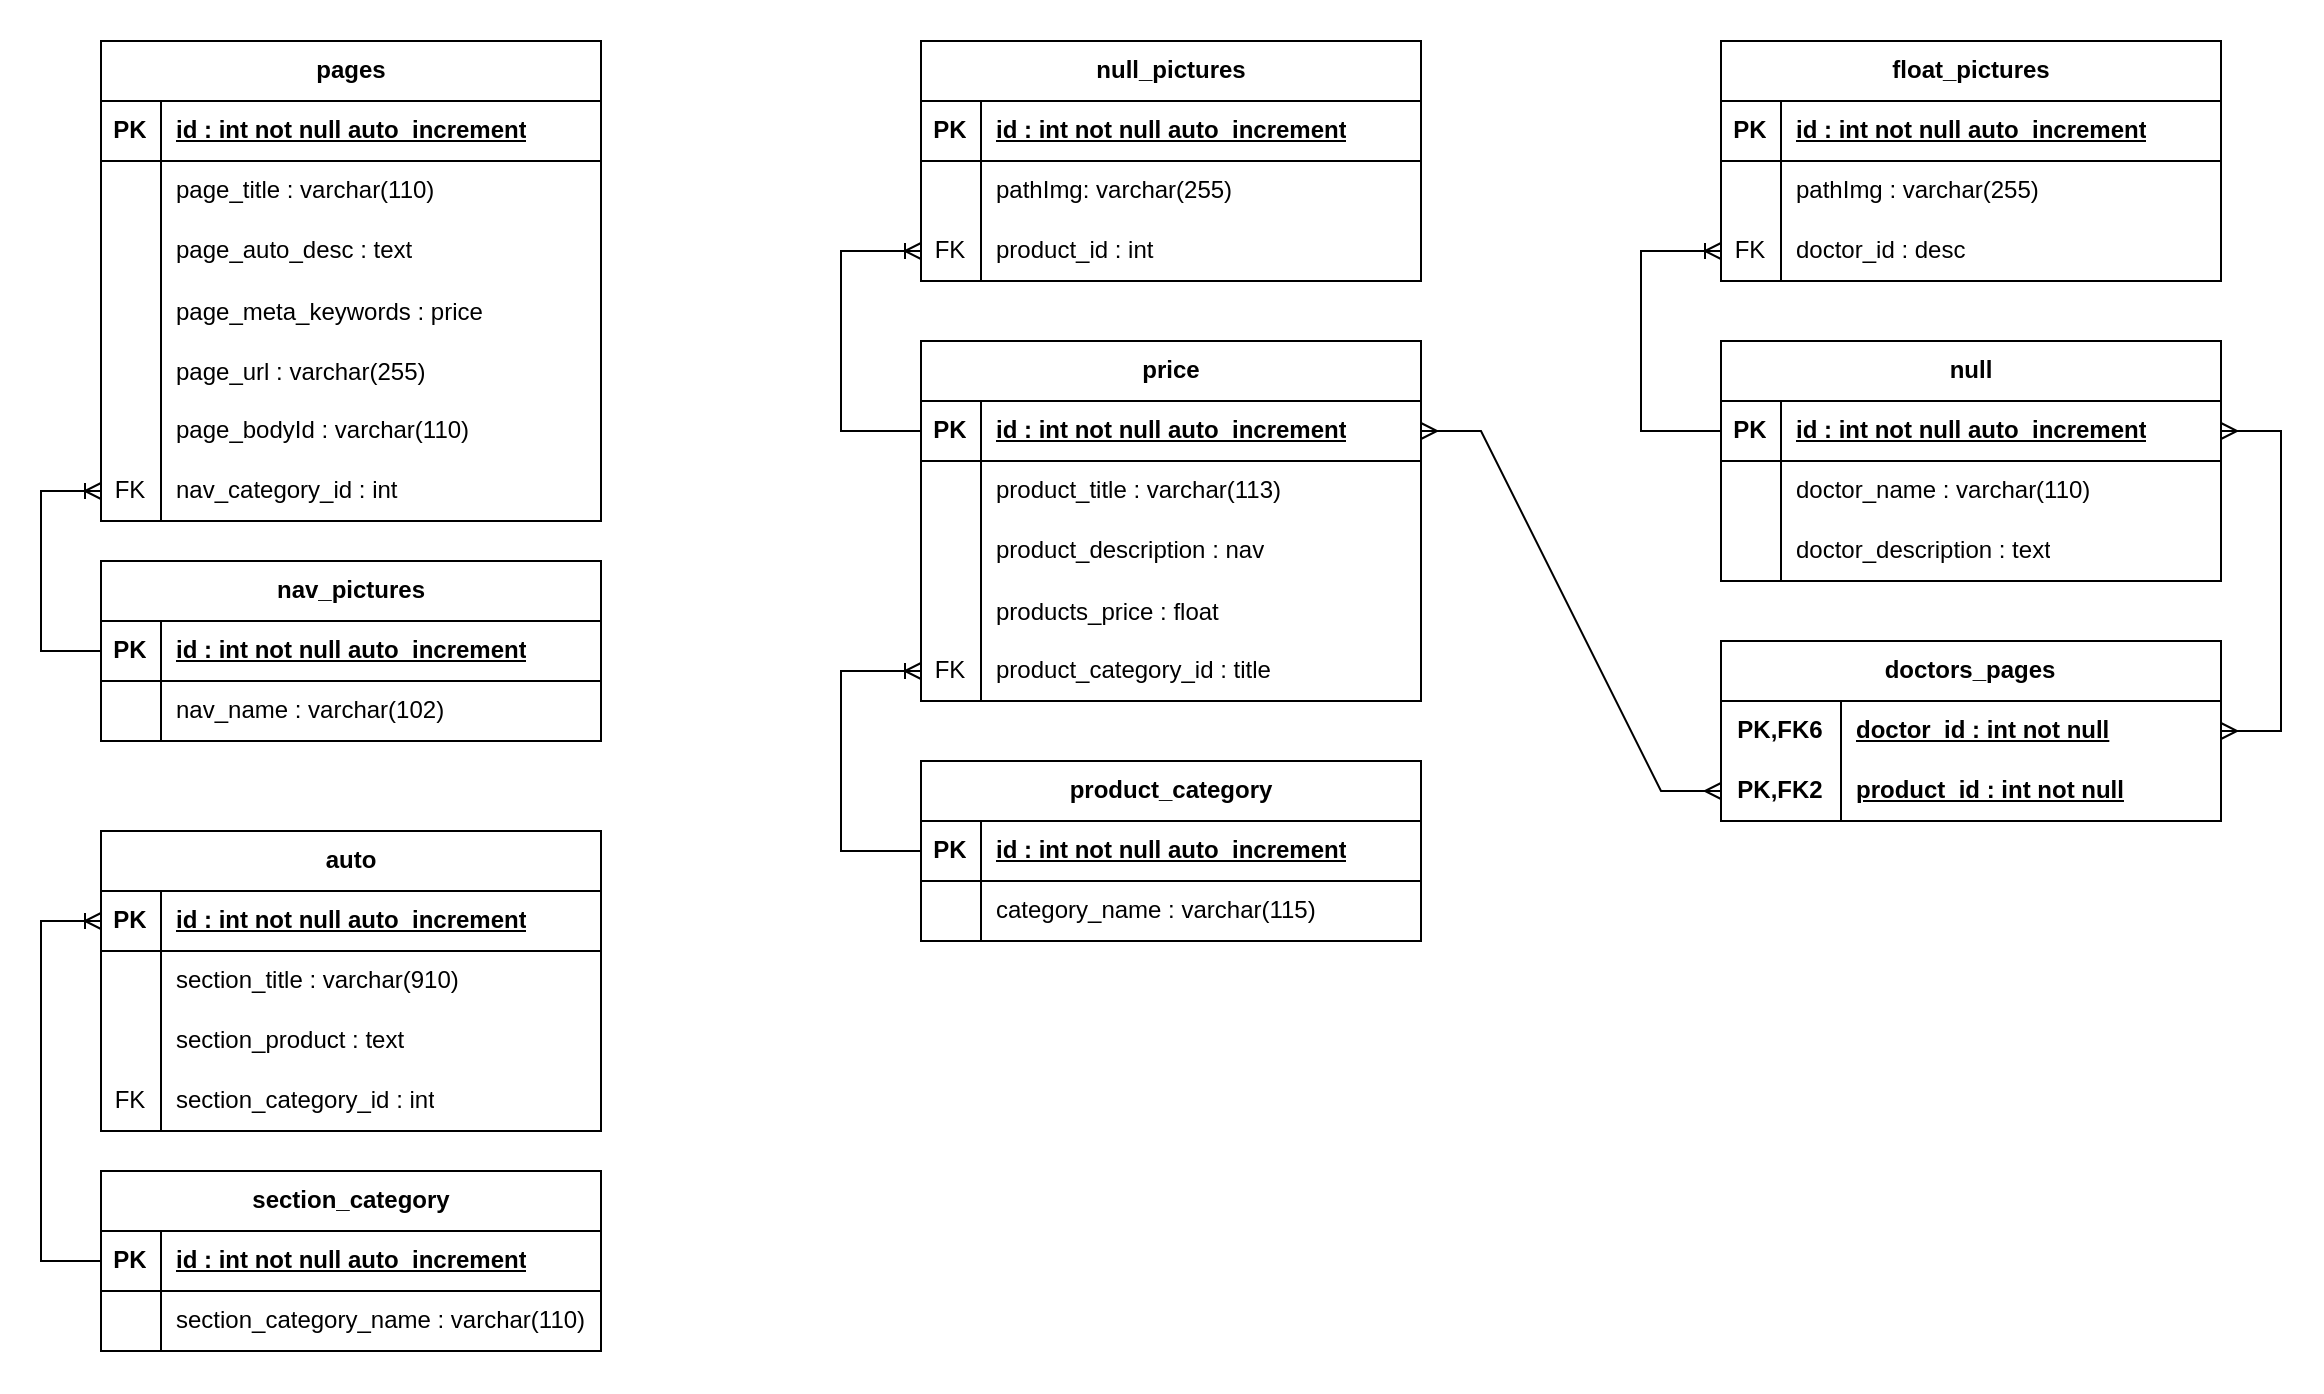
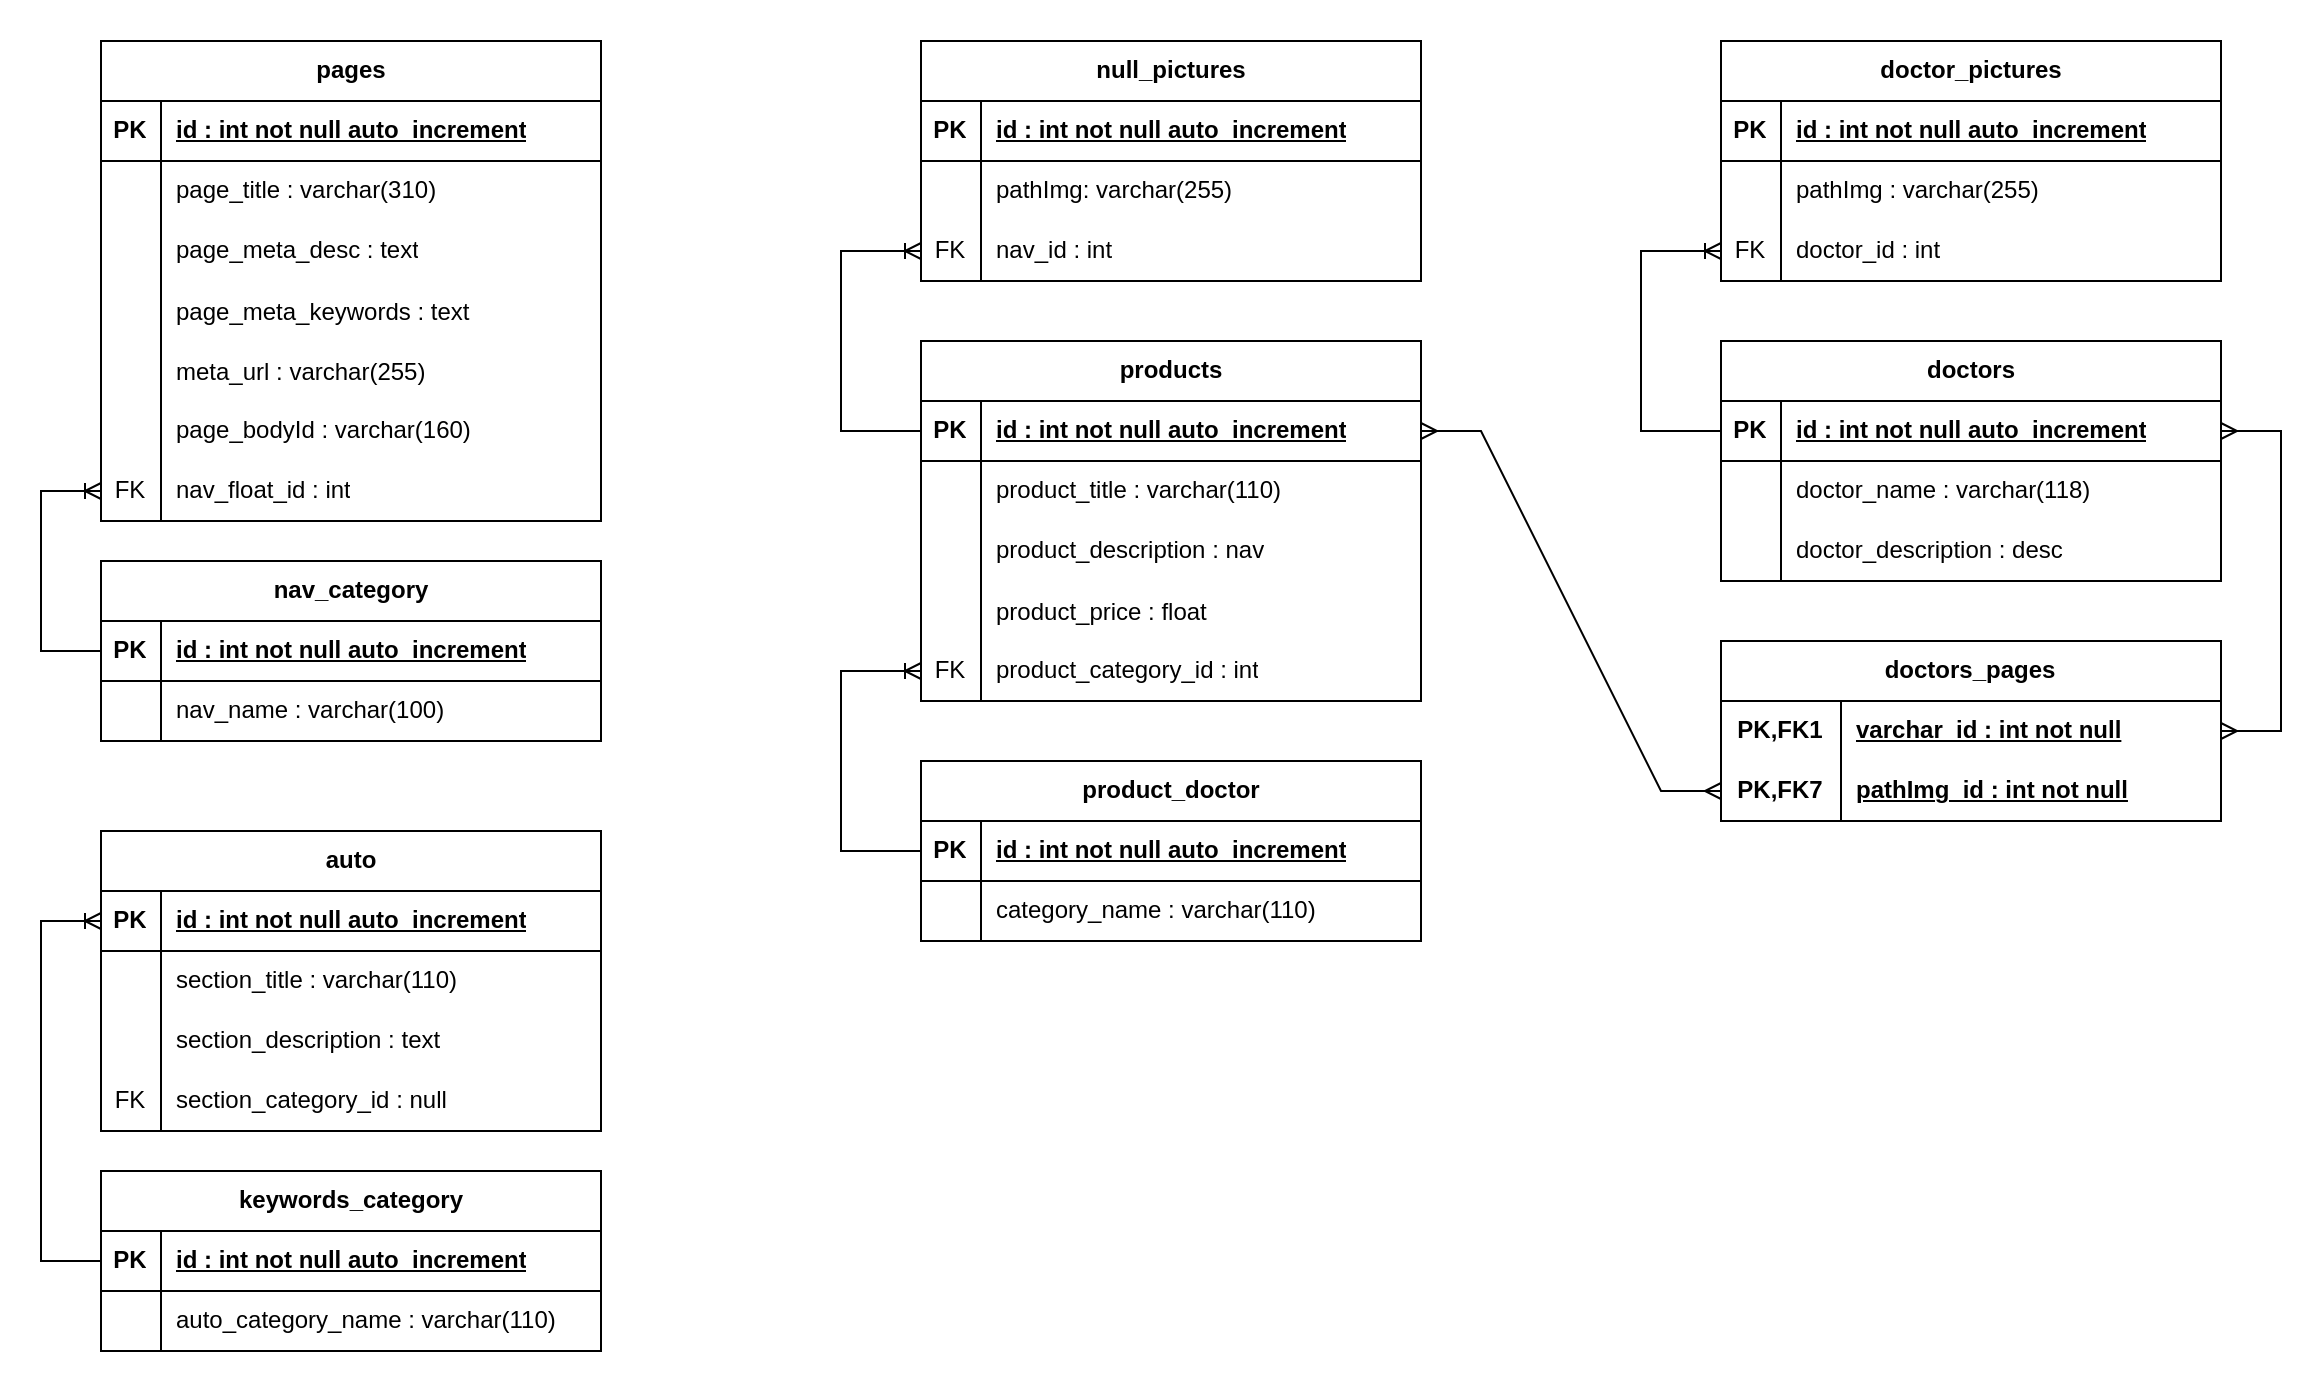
(1972, 71) -> (1972, 71)
(329, 191) -> (329, 191)
(309, 251) -> (309, 251)
(1089, 251) -> (1062, 251)
(1892, 251) -> (1882, 251)
(338, 312) -> (335, 312)
(1172, 371) -> (1172, 371)
(1972, 371) -> (1972, 371)
(318, 372) -> (318, 372)
(342, 431) -> (342, 431)
(303, 491) -> (279, 491)
(1170, 491) -> (1170, 491)
(1962, 491) -> (1962, 491)
(1949, 551) -> (1949, 551)
(352, 591) -> (352, 591)
(1128, 612) -> (1122, 612)
(1160, 671) -> (1149, 671)
(322, 711) -> (322, 711)
(1781, 731) -> (1781, 731)
(1990, 731) -> (1997, 731)
(1172, 791) -> (1172, 791)
(1781, 791) -> (1781, 791)
(1997, 791) -> (1997, 791)
(1176, 911) -> (1176, 911)
(346, 981) -> (346, 981)
(312, 1041) -> (333, 1041)
(326, 1101) -> (330, 1101)
(352, 1201) -> (352, 1201)
(389, 1321) -> (389, 1321)
